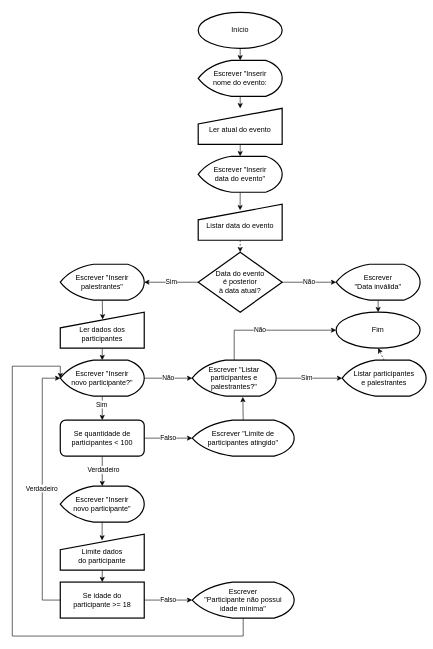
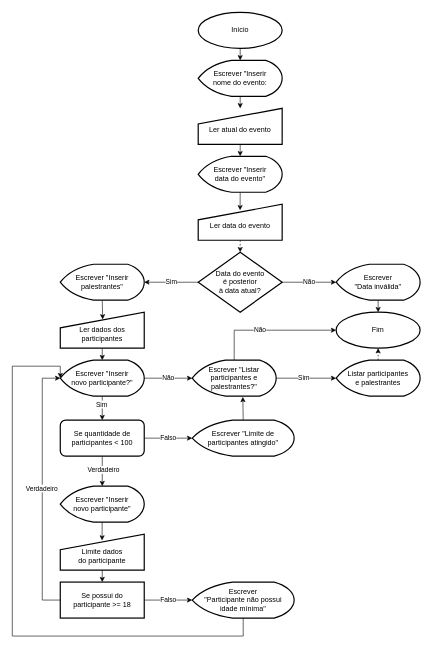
(240, 226) -> (240, 226)
(384, 378) -> (378, 378)
(102, 600) -> (102, 600)
